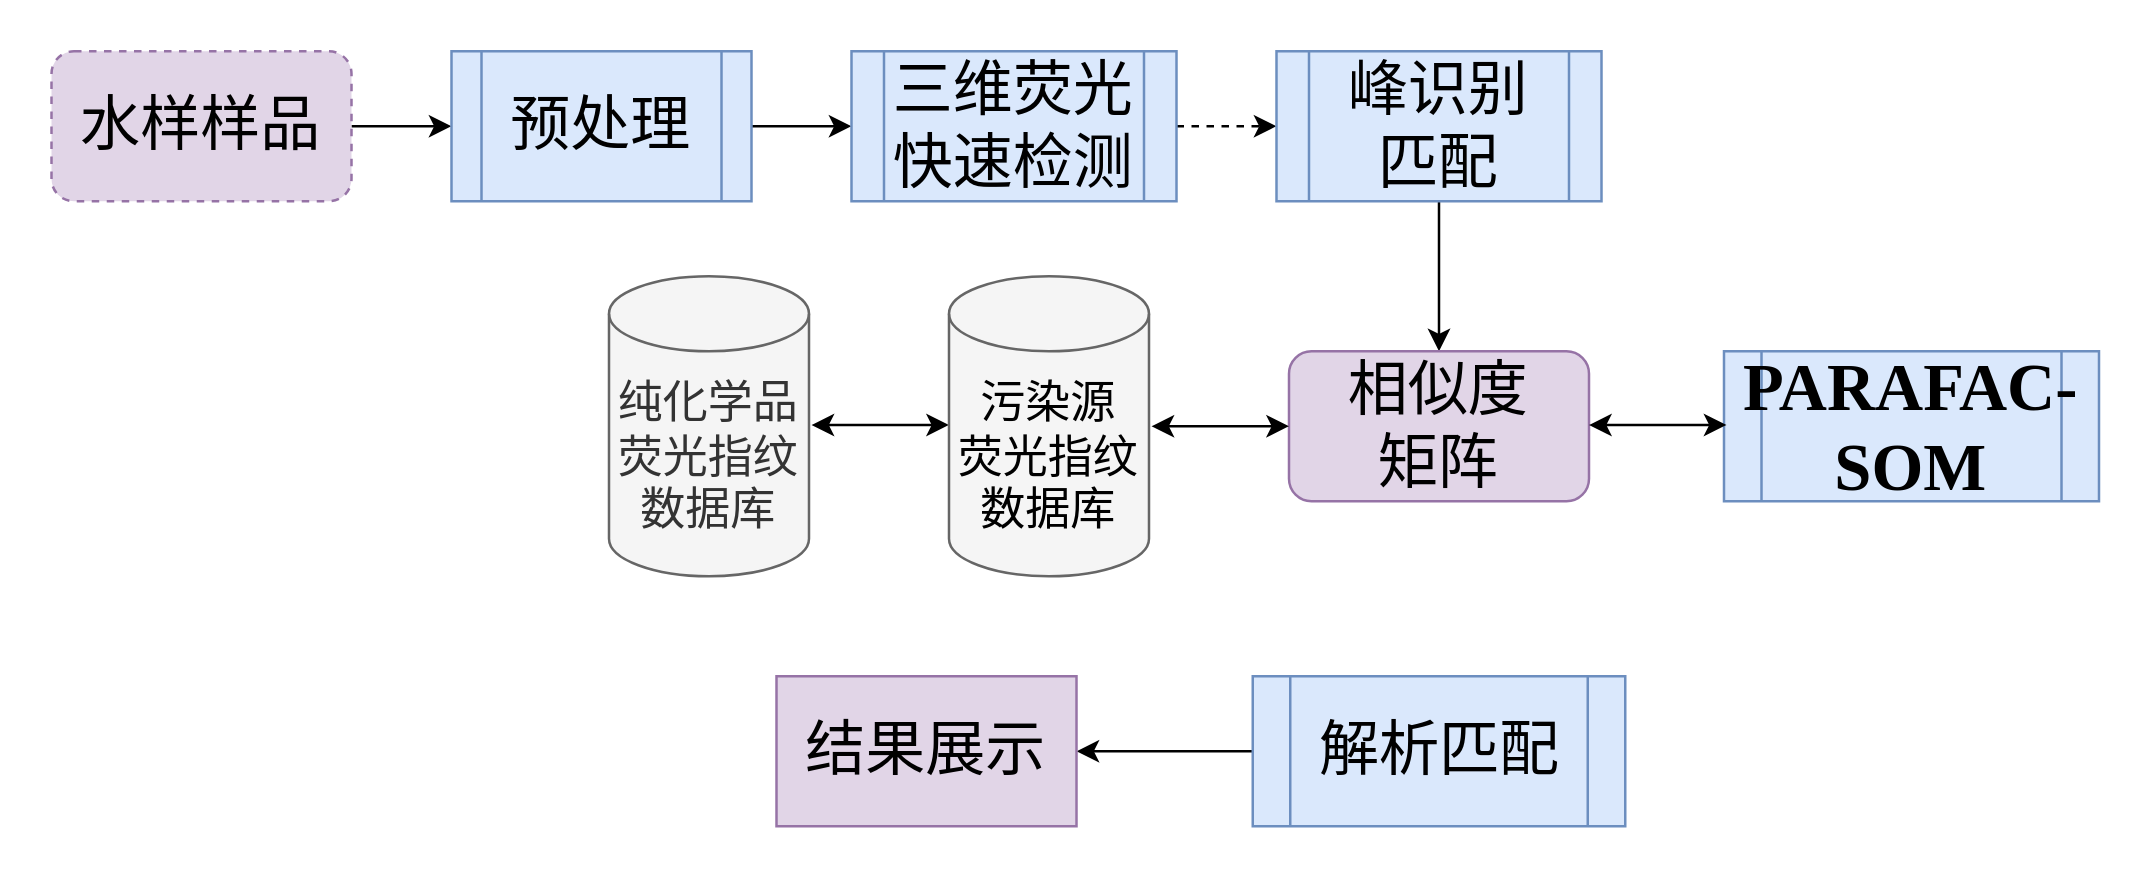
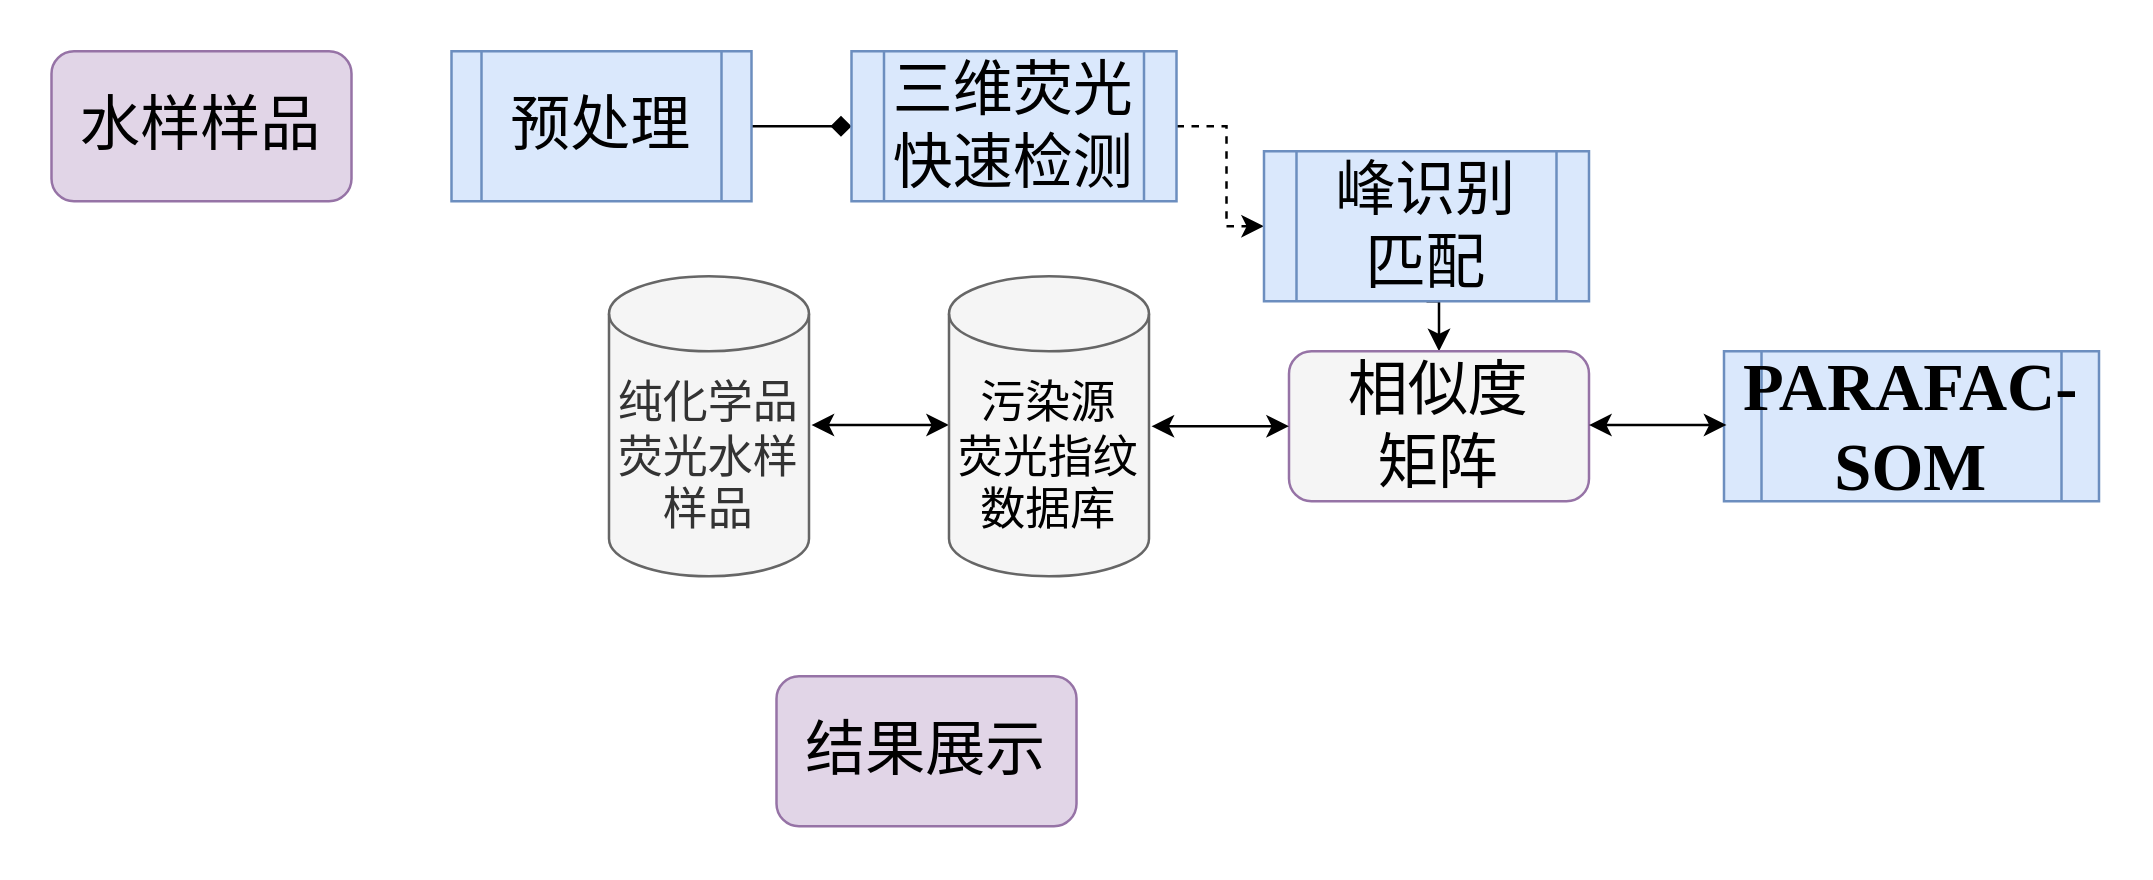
(201, 126) -> (201, 126)
(393, 126) -> none
(832, 126) -> (831, 126)
(1439, 126) -> (1426, 226)
(1439, 426) -> (1439, 426)
(709, 459) -> (709, 459)
(926, 751) -> (926, 751)
(1172, 751) -> none
(1439, 751) -> none
